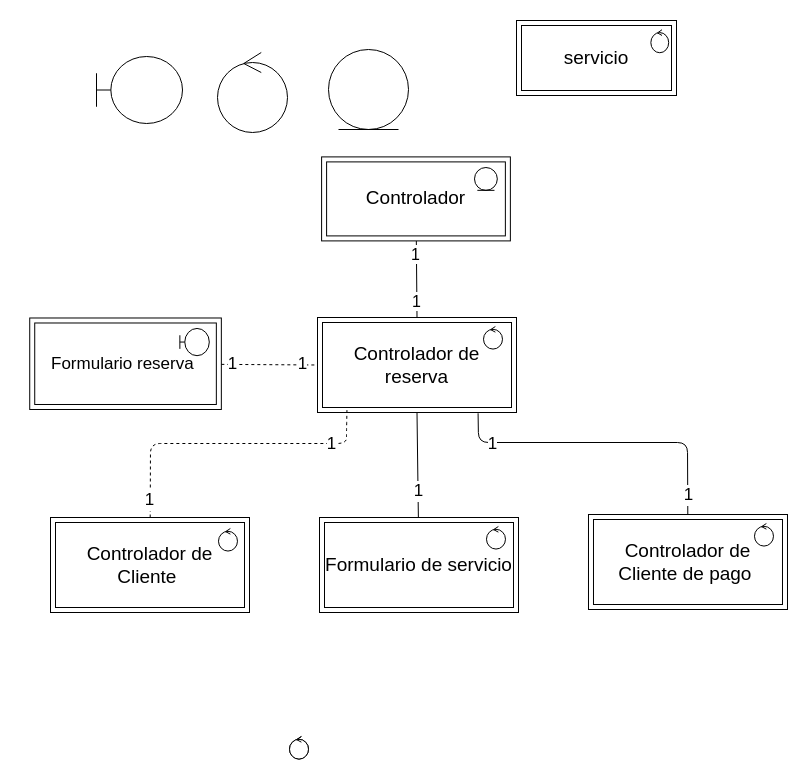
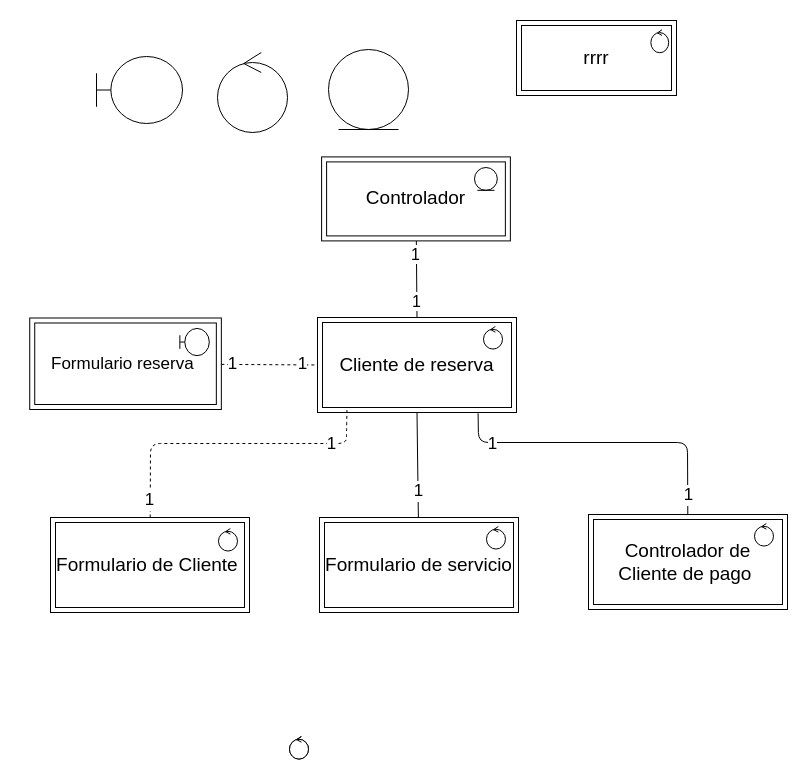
(597, 59) -> (597, 59)
(417, 366) -> (417, 366)
(150, 566) -> (150, 566)
